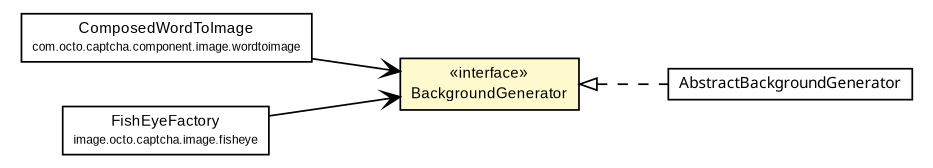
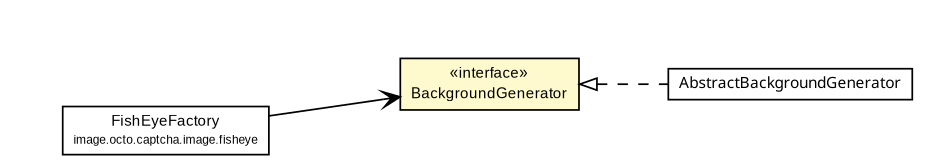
(166, 38) -> none
